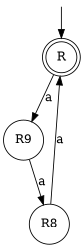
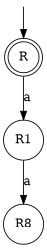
(24, 140) -> (24, 140)
(55, 145) -> none
